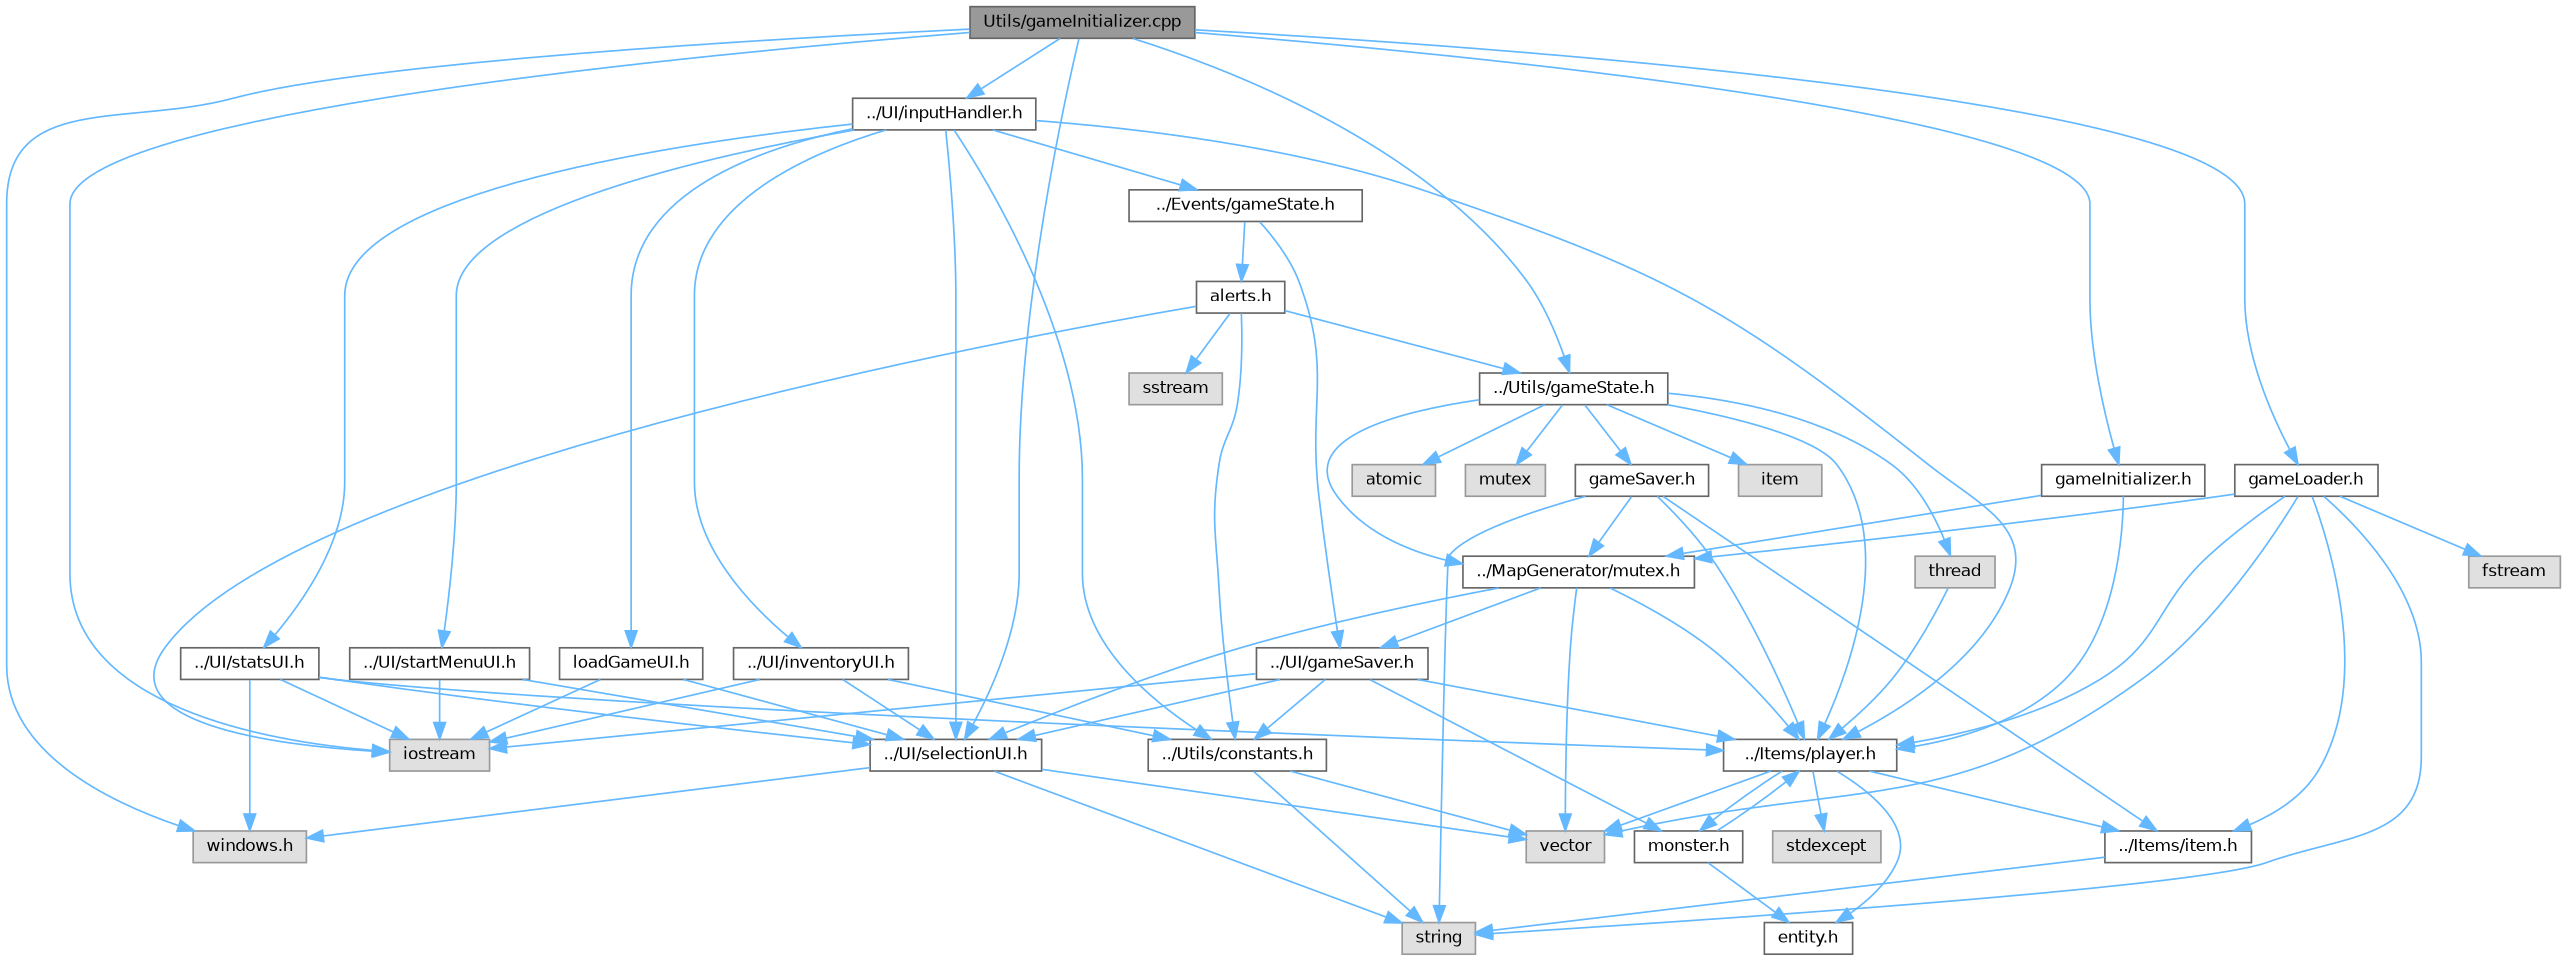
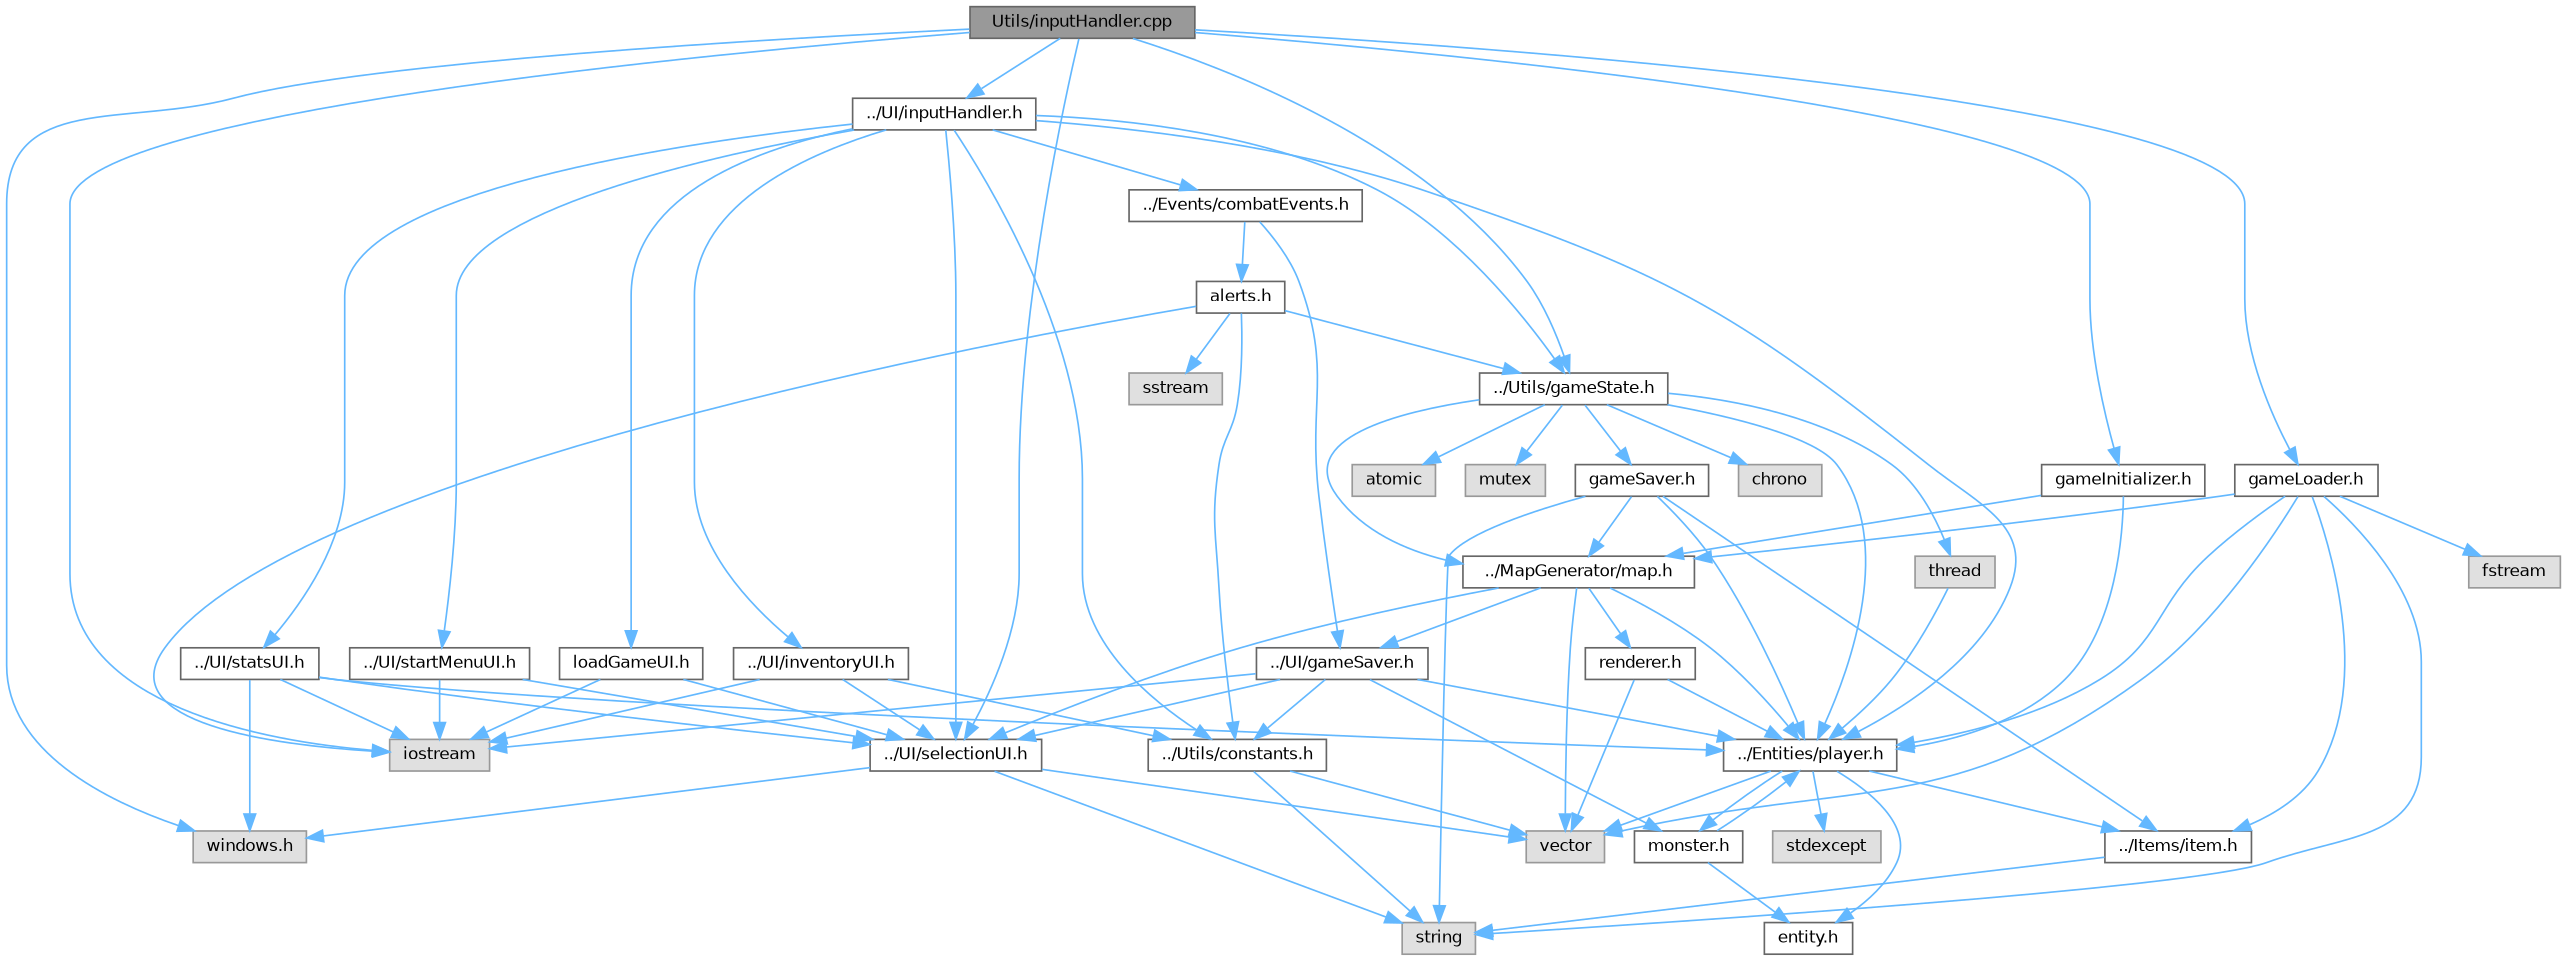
(1082, 22) -> (1082, 22)
none -> (1370, 187)
(1246, 206) -> (1246, 206)
(1780, 480) -> (1780, 480)
(1579, 572) -> (1579, 572)
none -> (1640, 664)
(1810, 755) -> (1810, 755)
